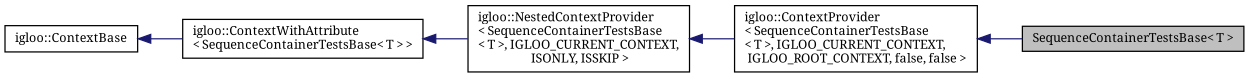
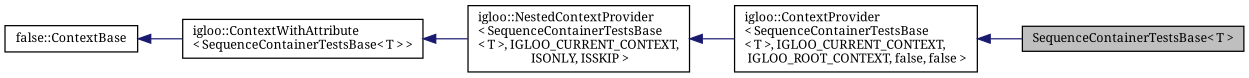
(71, 39) -> (71, 39)
